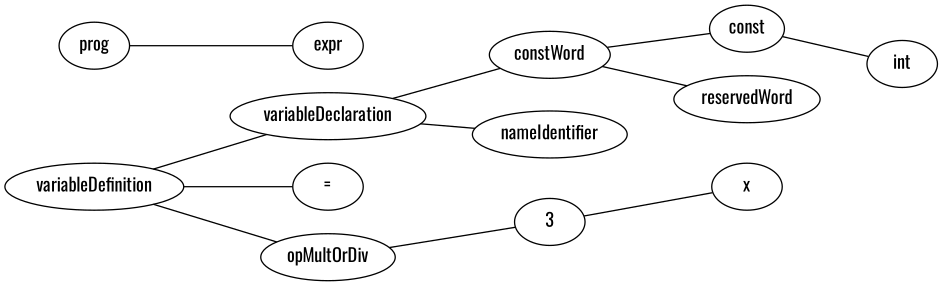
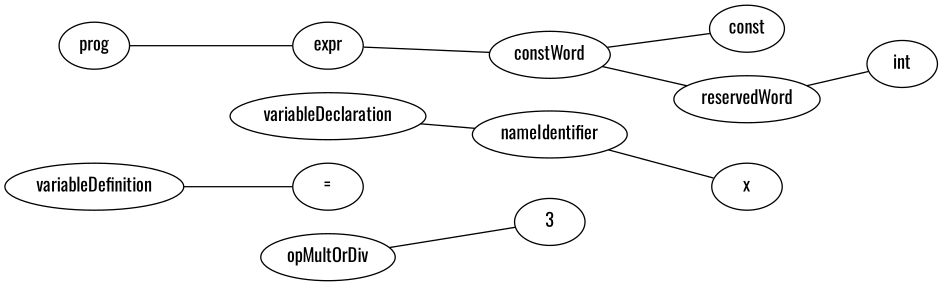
(825, 47) -> (838, 79)
(446, 83) -> (427, 50)
(210, 152) -> none
(648, 204) -> (661, 164)
(215, 223) -> none
